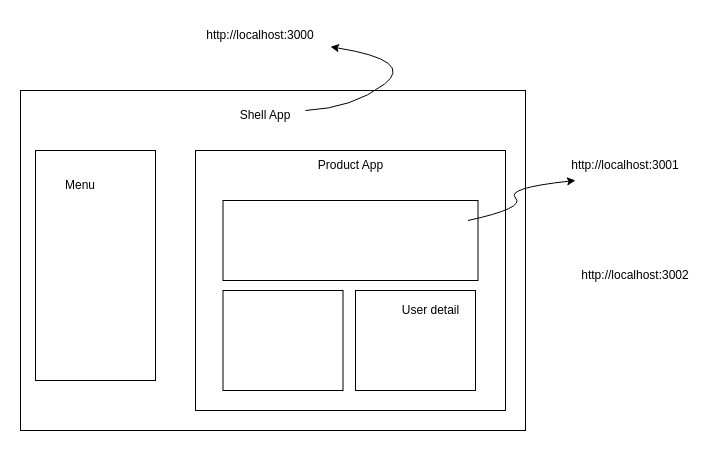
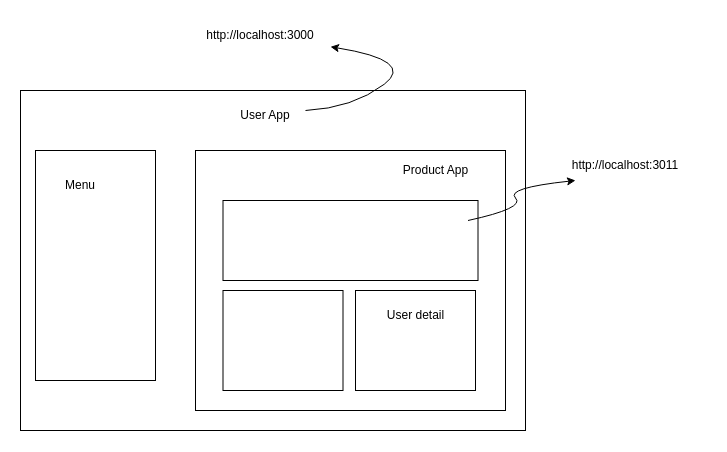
(266, 116) -> (266, 116)
(351, 166) -> (436, 171)
(626, 166) -> (626, 166)
(636, 276) -> none
(431, 311) -> (416, 316)
